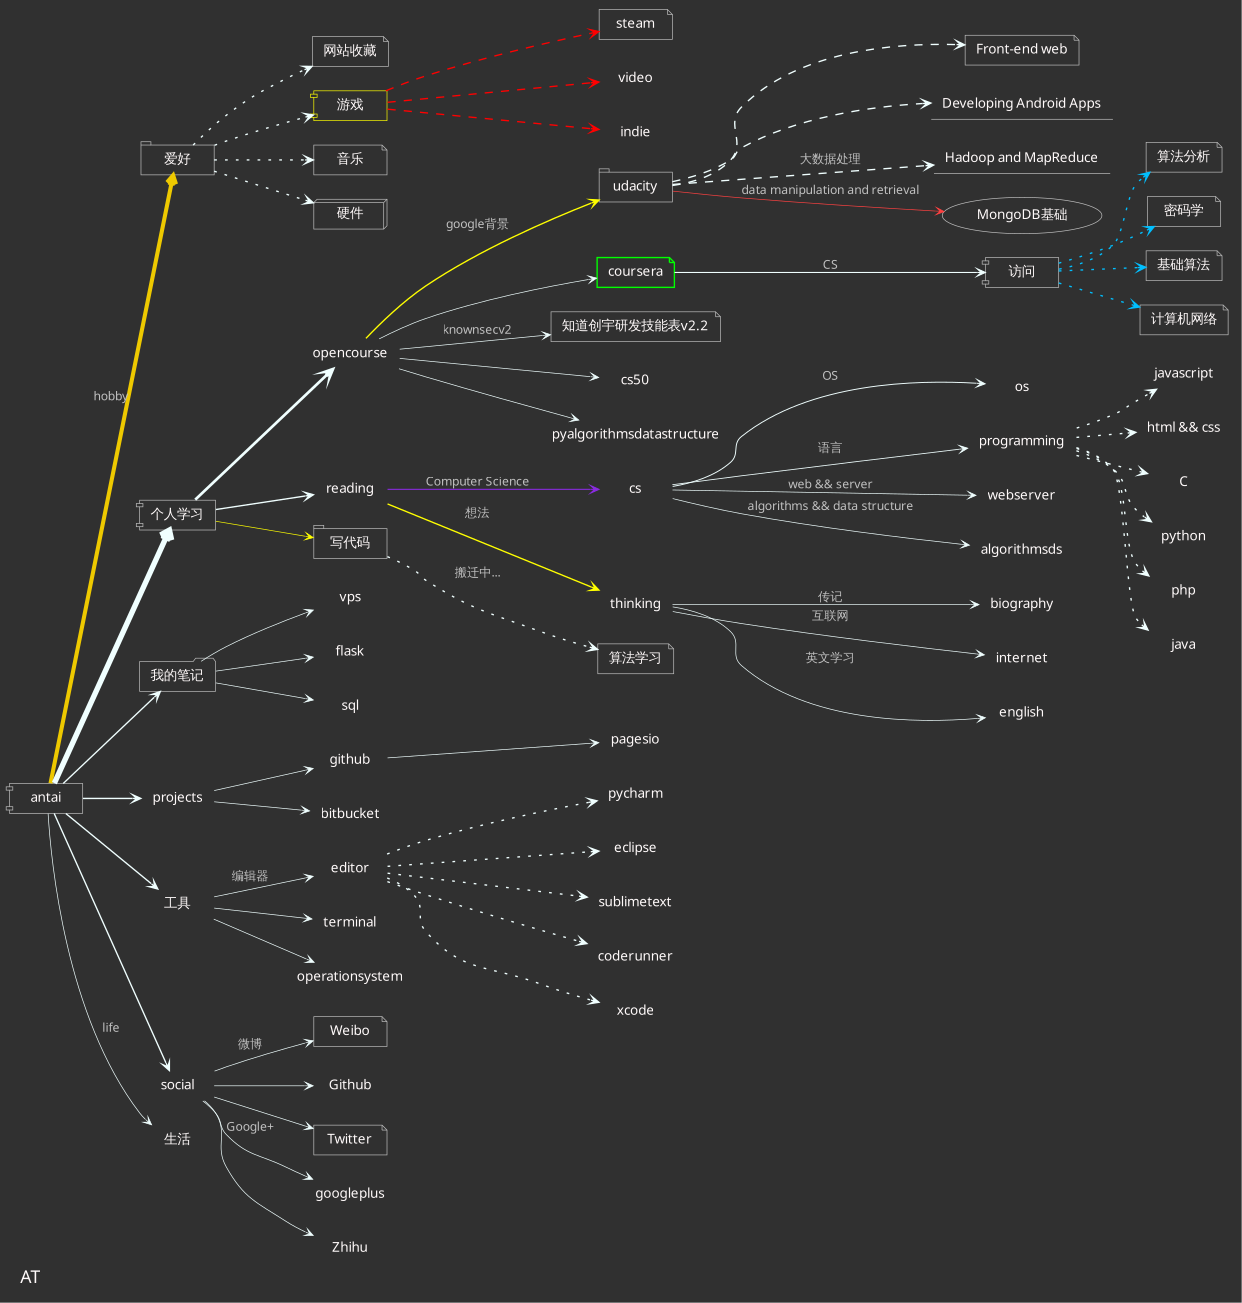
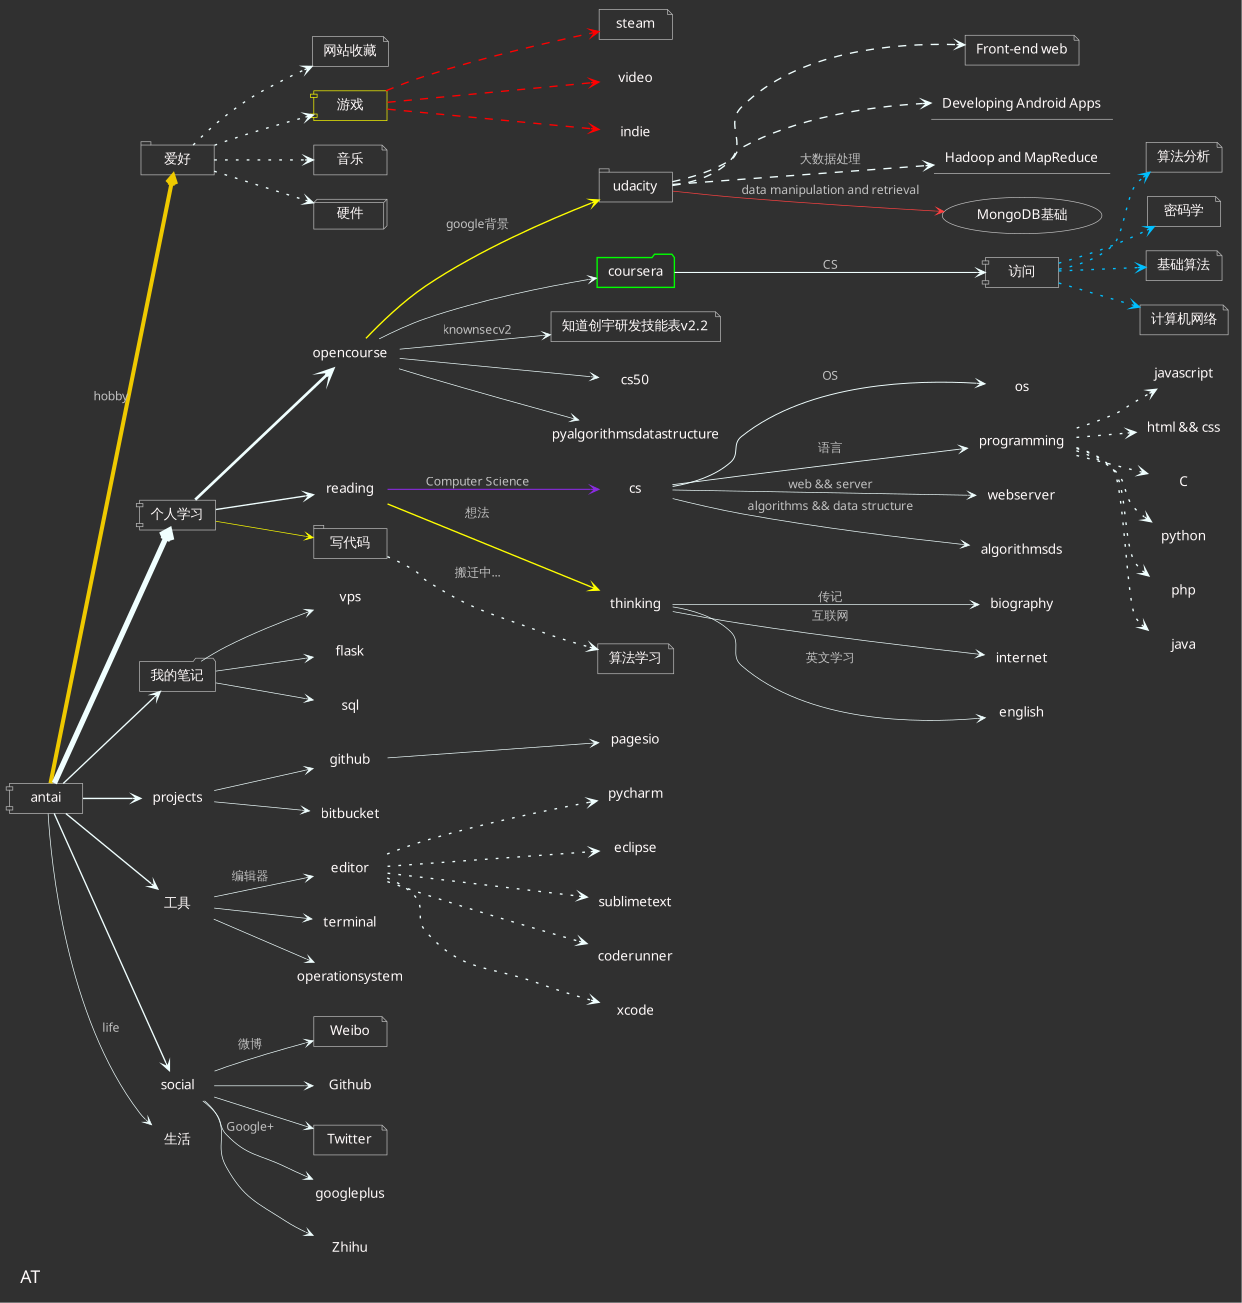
(636, 272) -> (636, 272)
